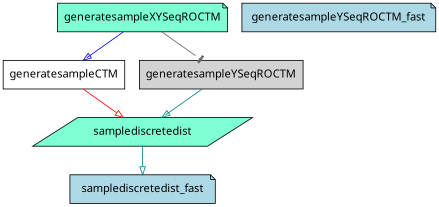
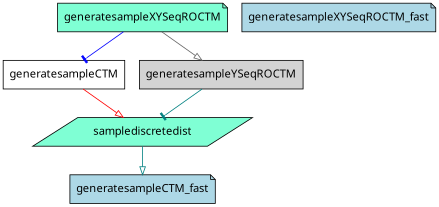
(339, 17) -> (339, 17)
(179, 44) -> (179, 44)
(105, 45) -> (105, 45)
(184, 102) -> (184, 102)
(143, 189) -> (143, 189)
